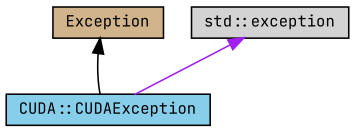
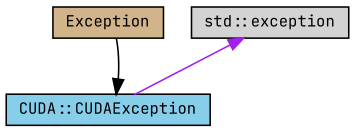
(98, 74) -> (119, 58)
